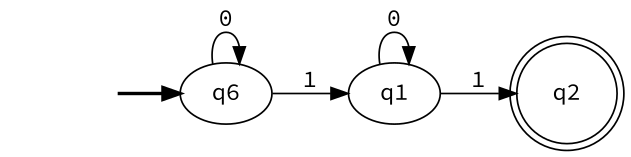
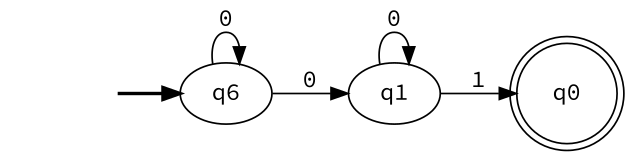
(310, 81) -> (310, 81)
(567, 94) -> (567, 94)
